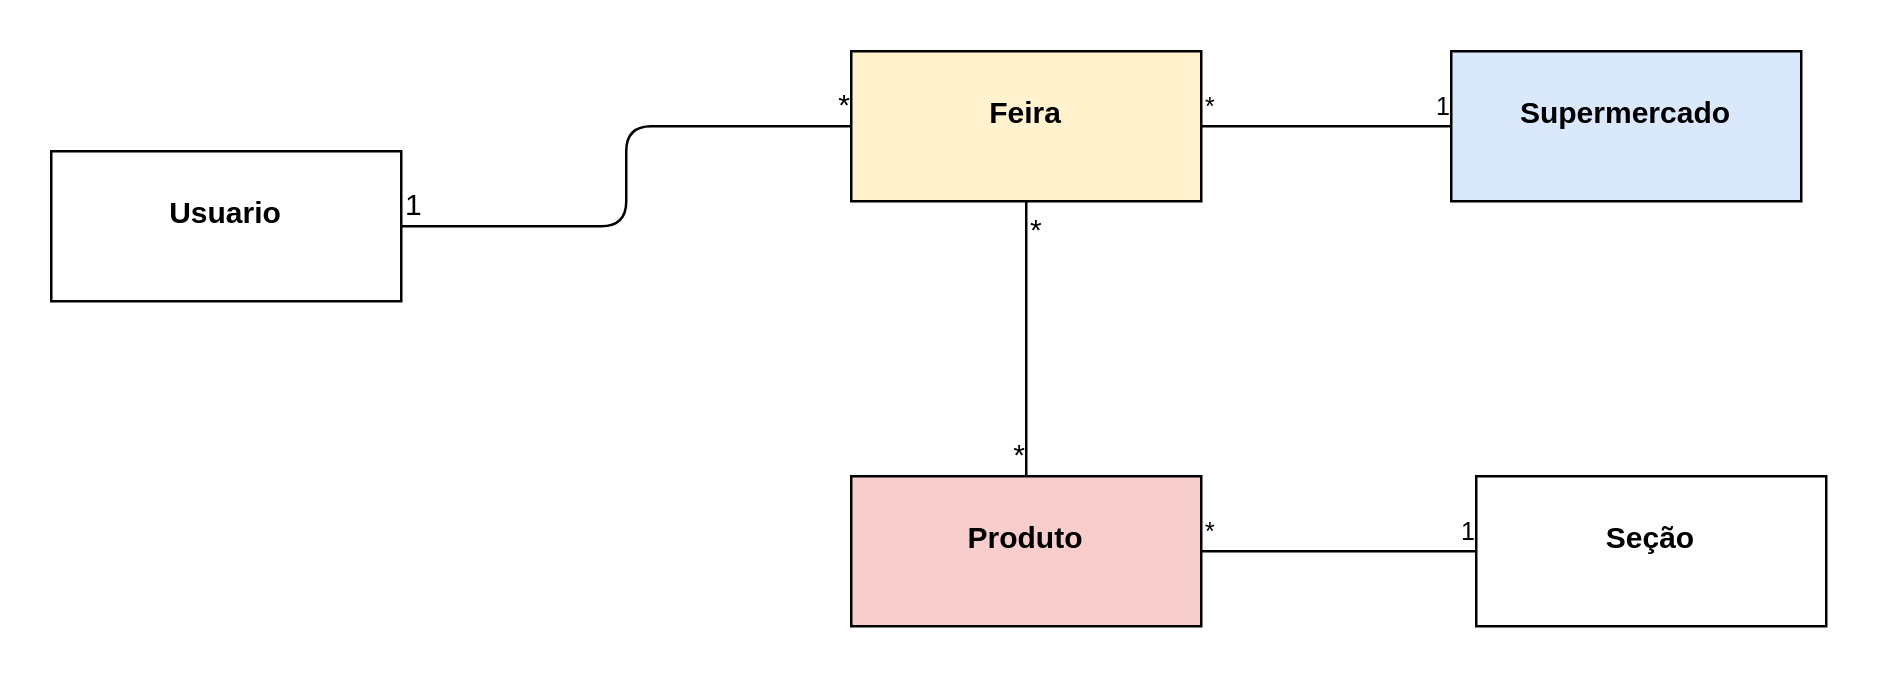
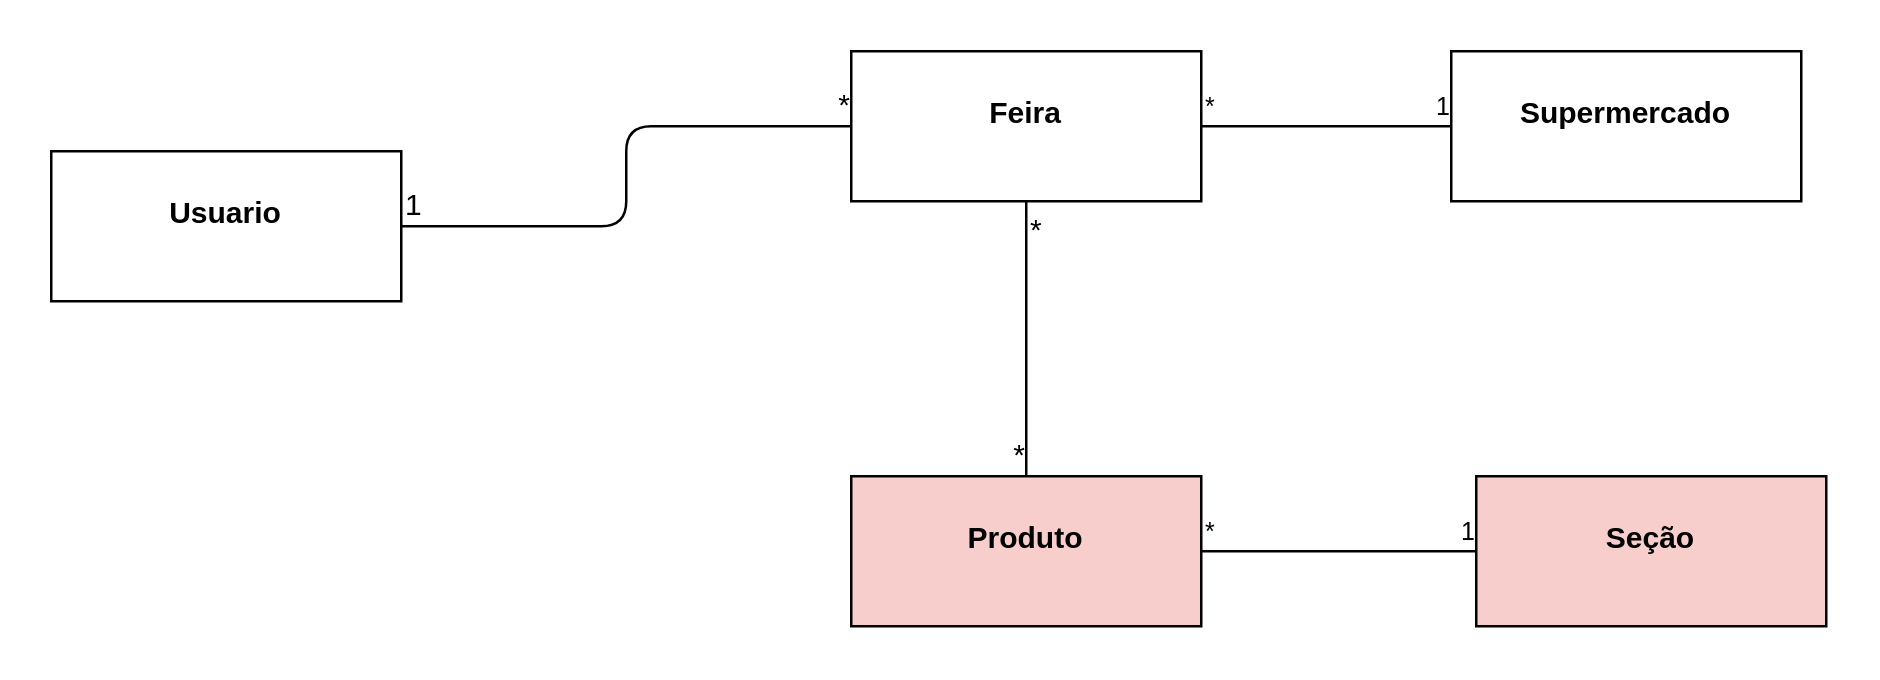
(1026, 126) -> (1026, 126)
(1626, 126) -> (1626, 126)
(1651, 551) -> (1651, 551)
